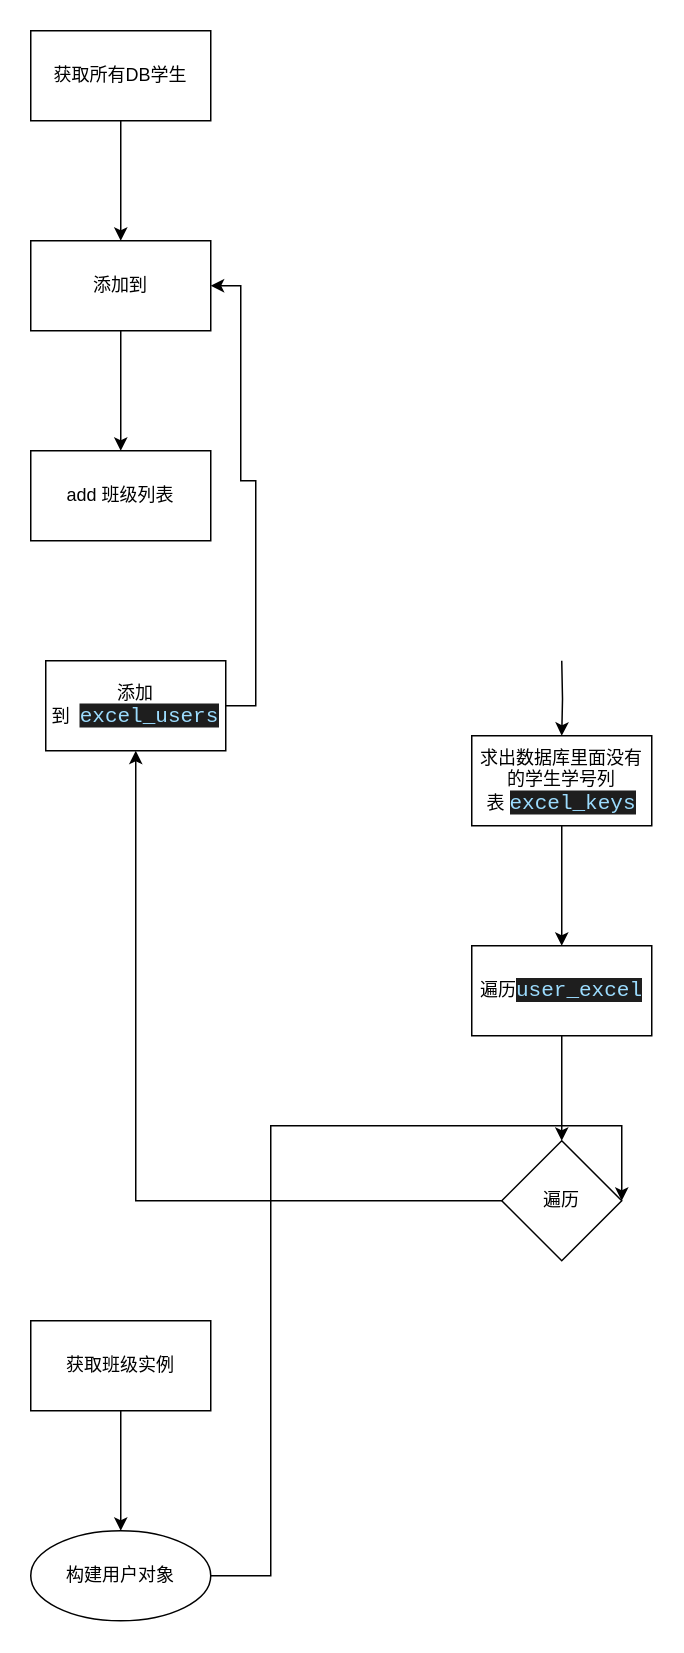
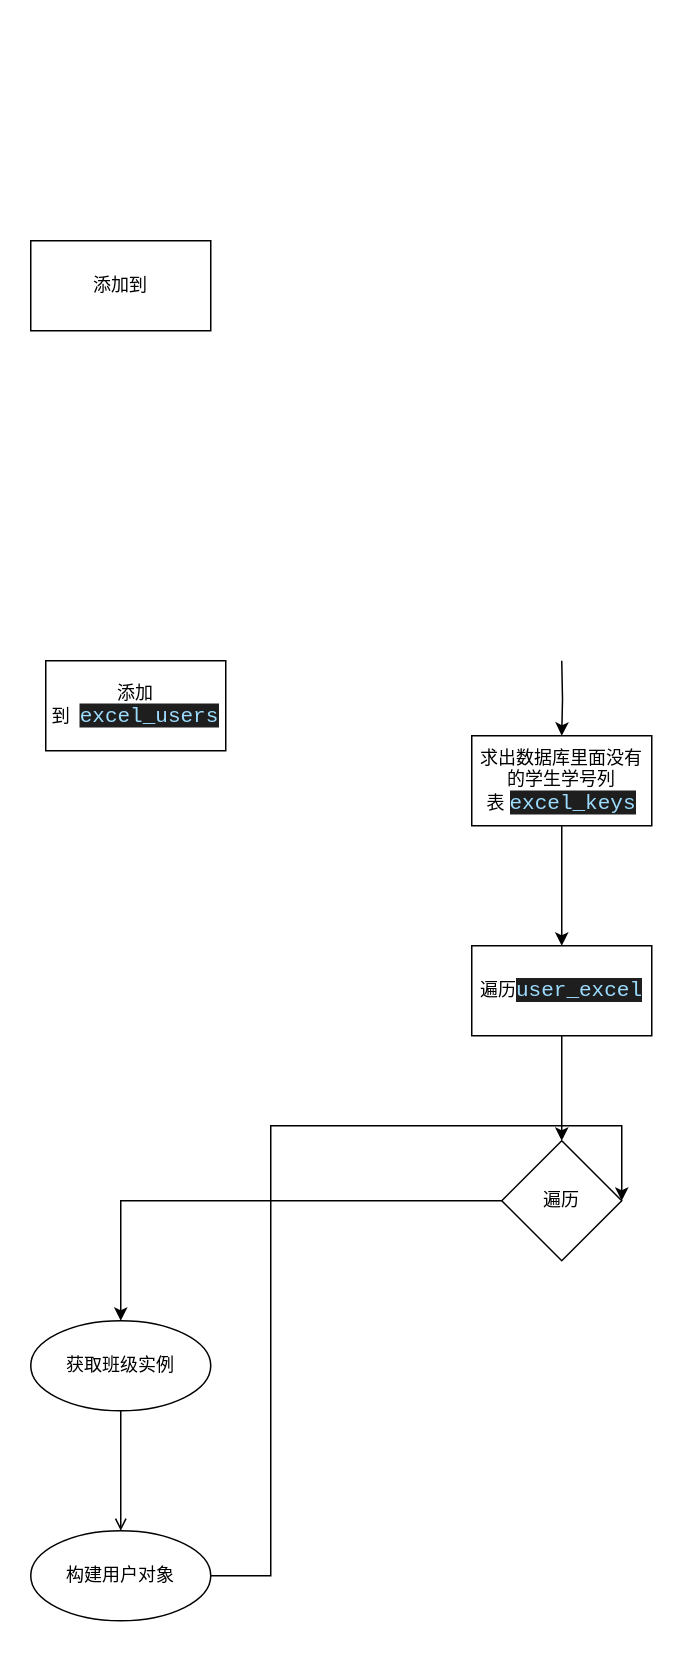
(121, 76) -> none
(121, 176) -> none
(121, 386) -> none
(256, 494) -> none
(121, 496) -> none
(136, 982) -> (121, 1247)
(121, 1366) -> (121, 1366)
(121, 1519) -> (121, 1521)
